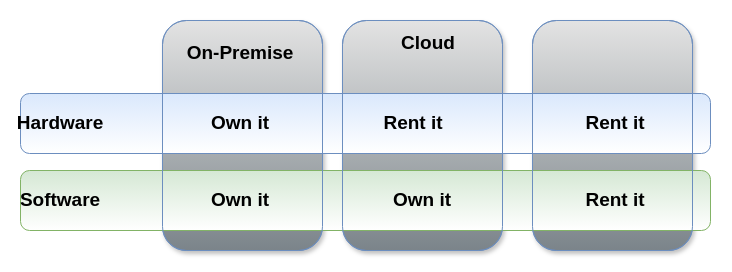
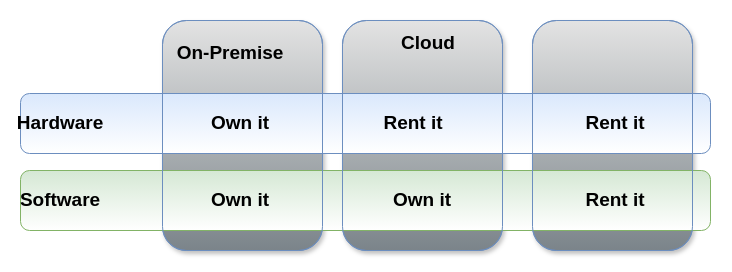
(241, 54) -> (231, 54)
